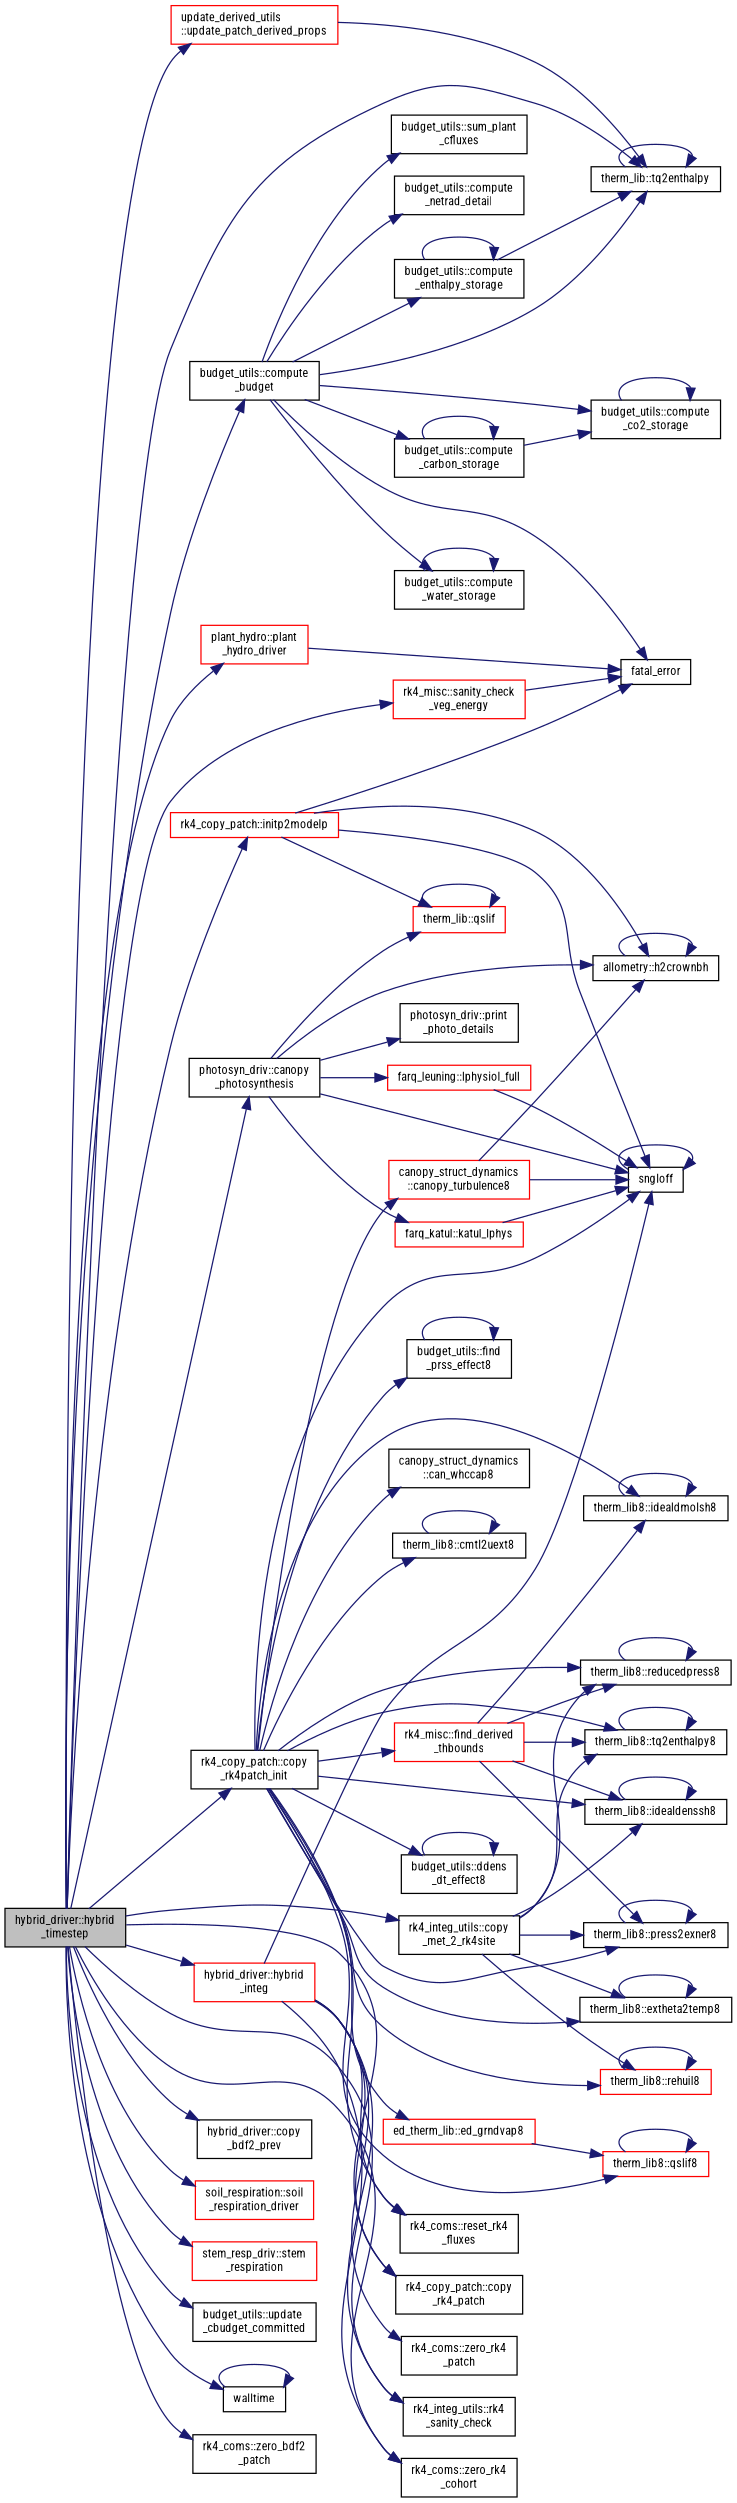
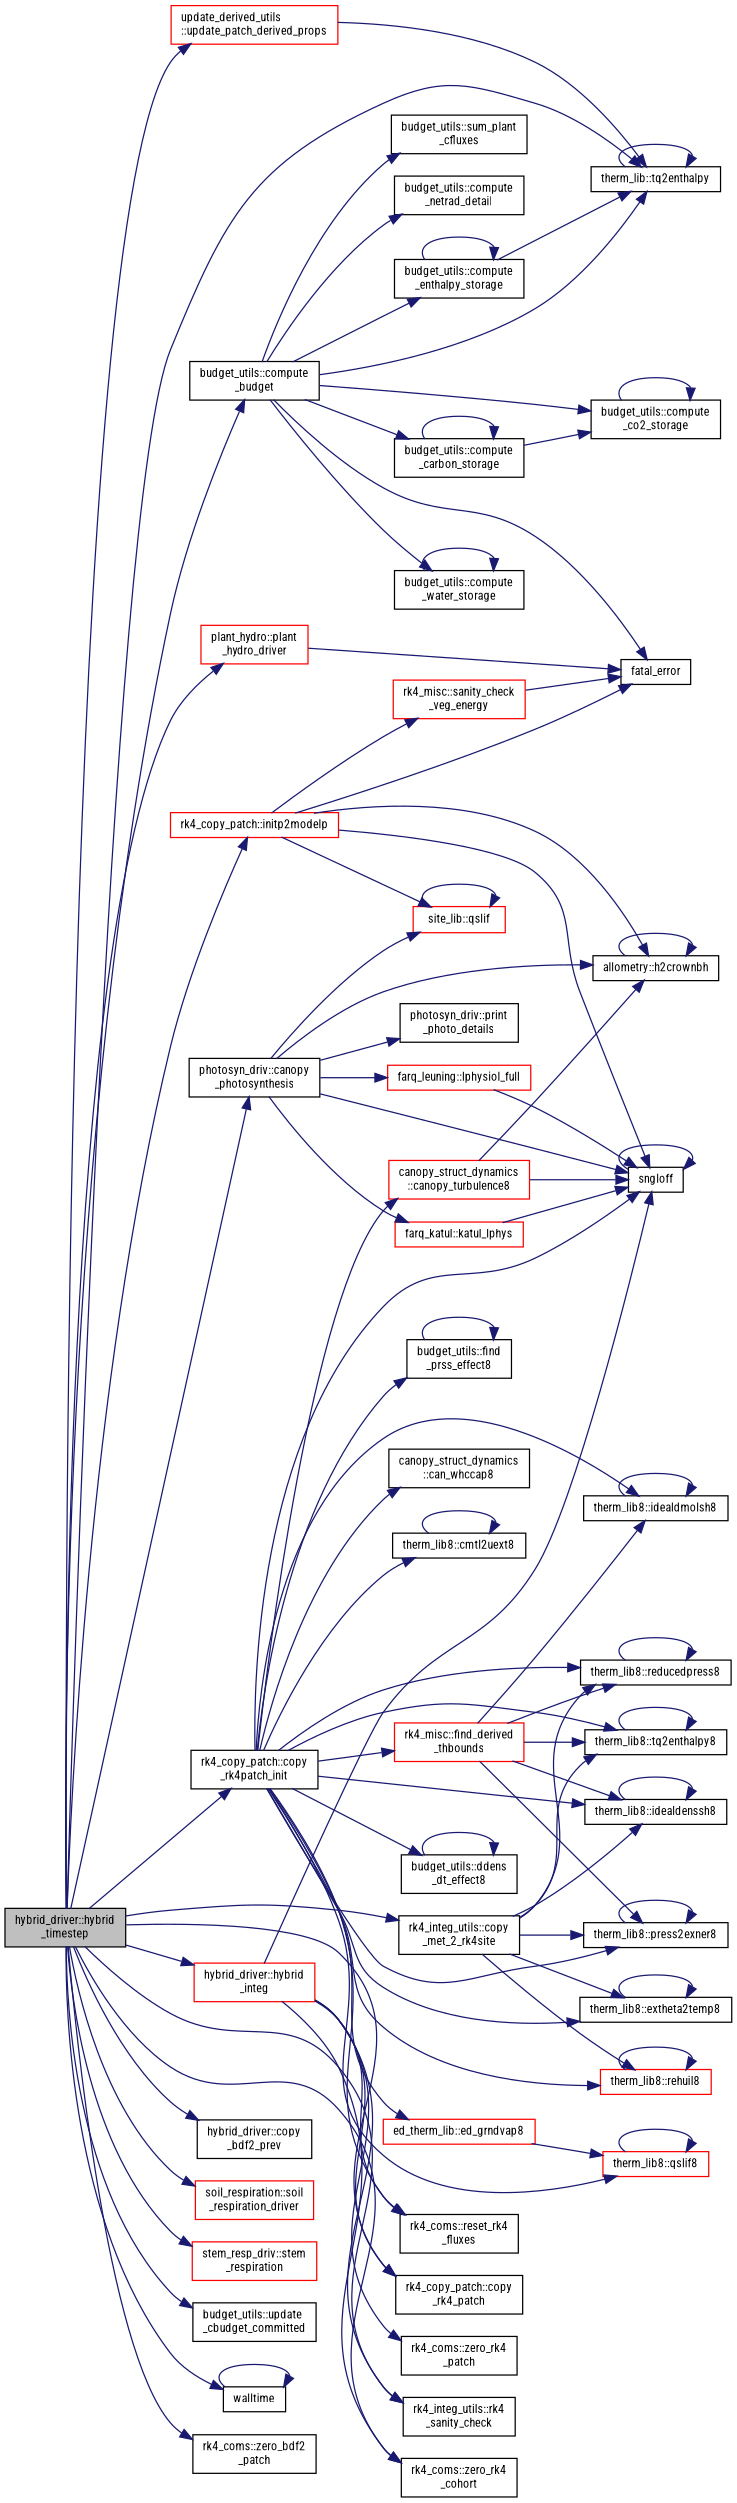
(459, 920) -> (459, 920)
(102, 1234) -> (337, 766)
